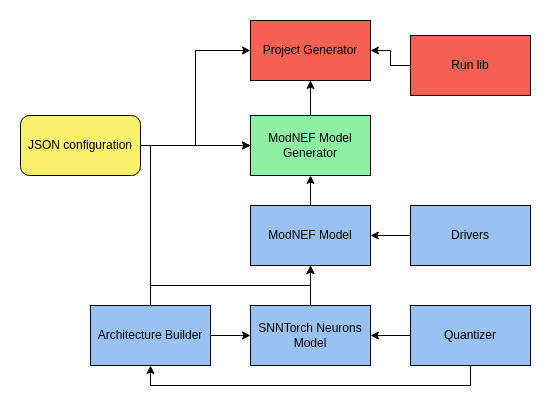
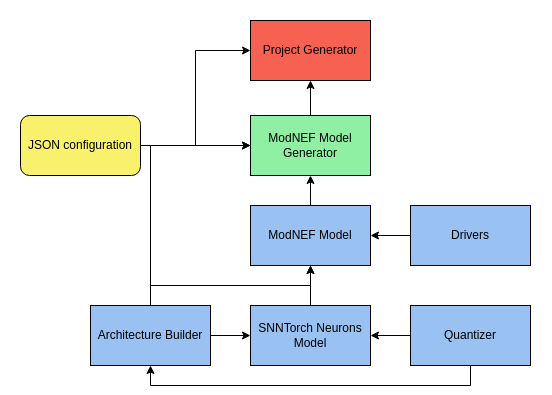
(391, 62) -> none
(471, 66) -> none
